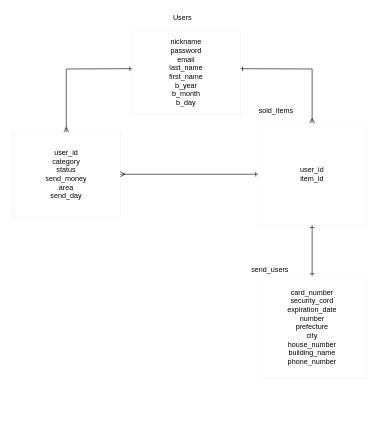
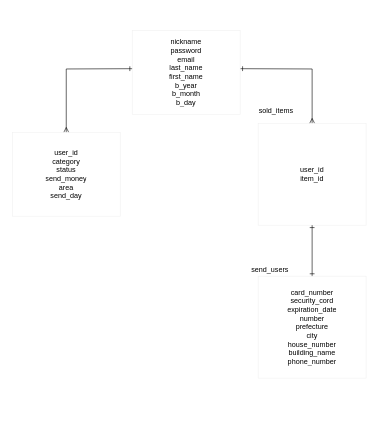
(183, 18) -> none
(189, 174) -> none
